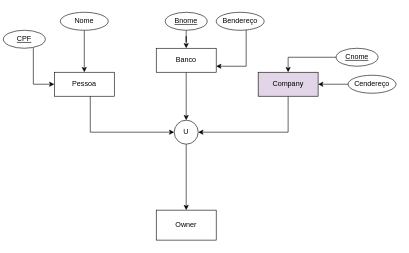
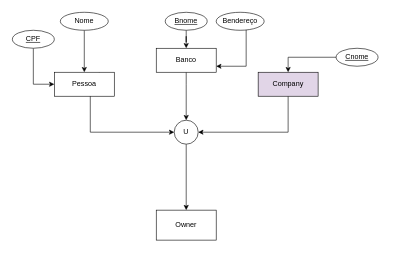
(24, 39) -> (33, 39)
(347, 84) -> none
(372, 84) -> none
